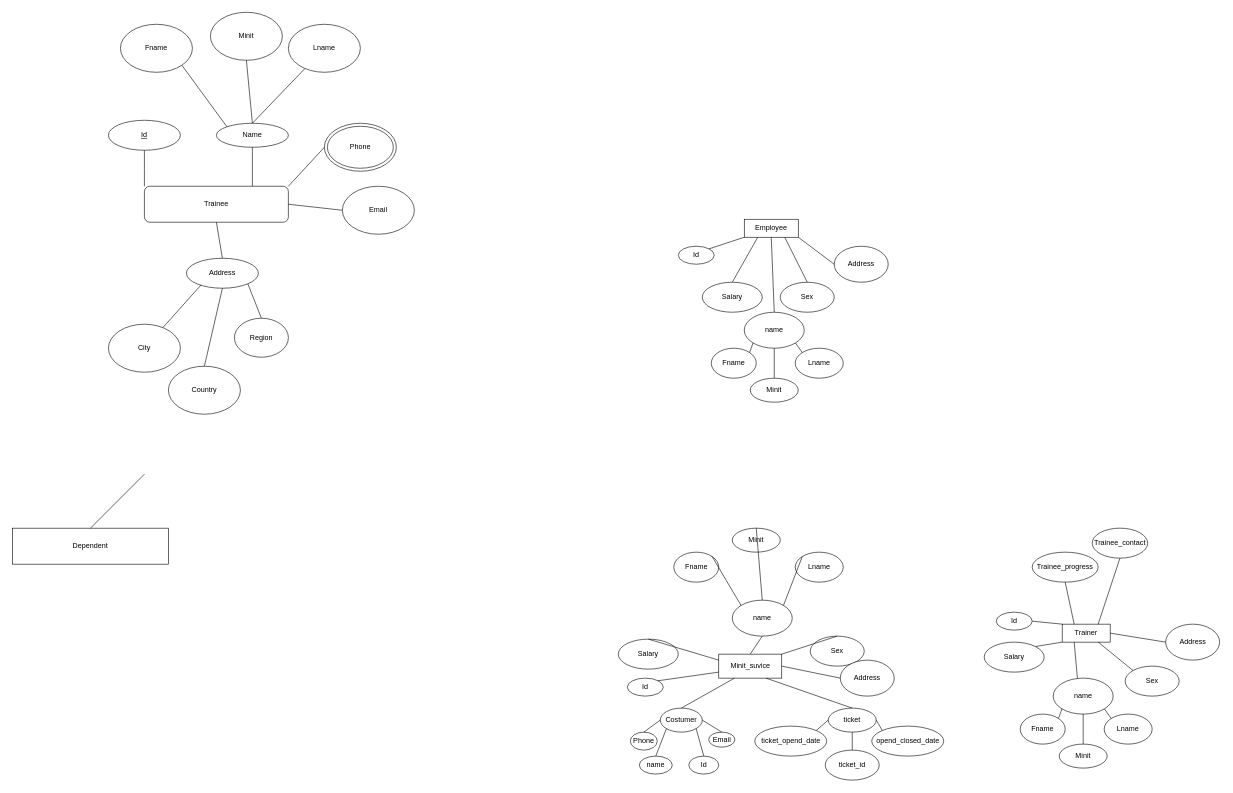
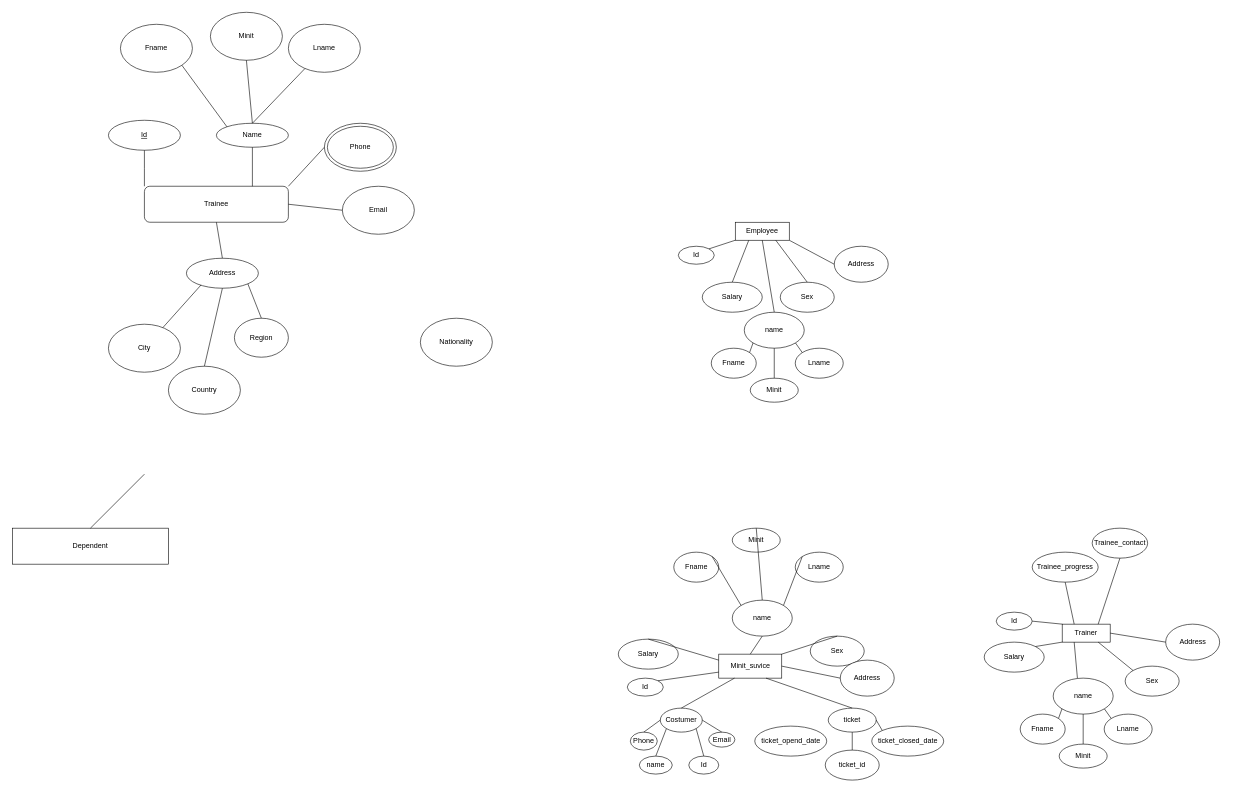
(771, 228) -> (762, 231)
none -> (456, 342)
(822, 726) -> none
(908, 741) -> (908, 741)
